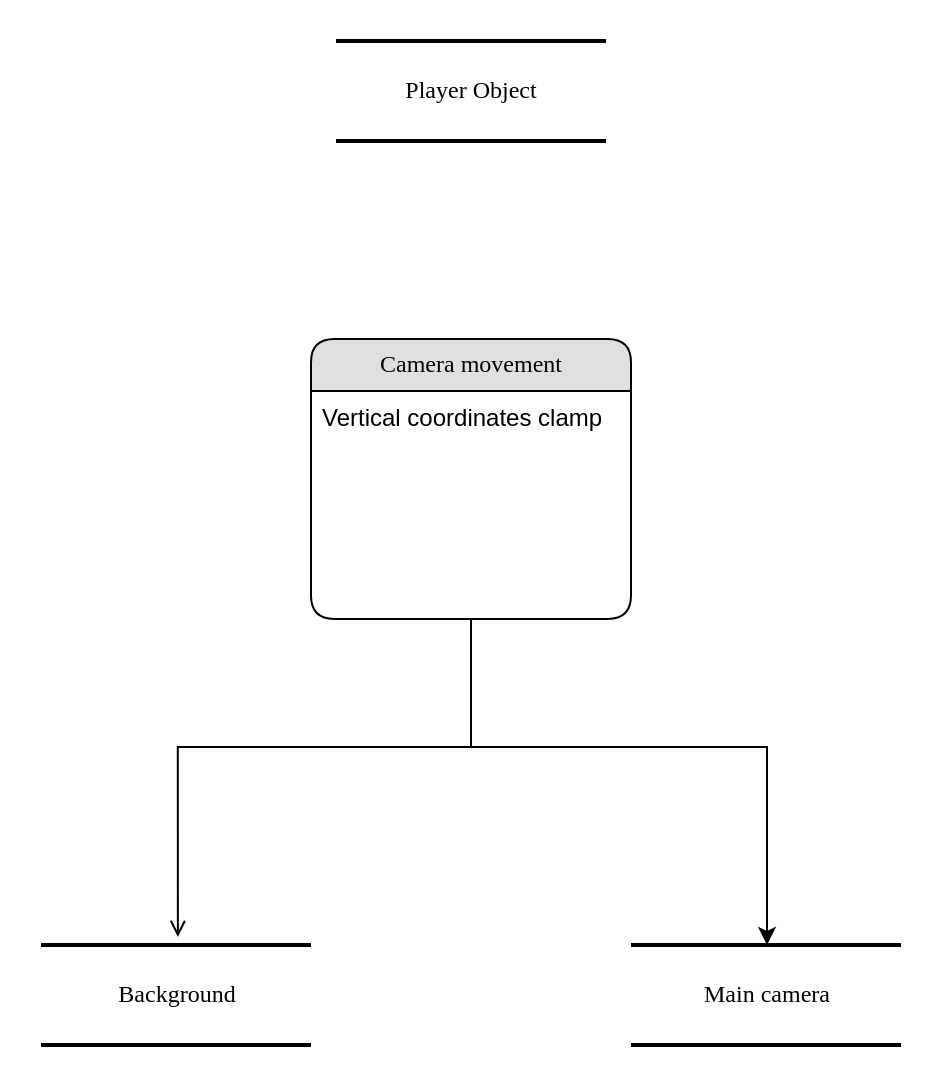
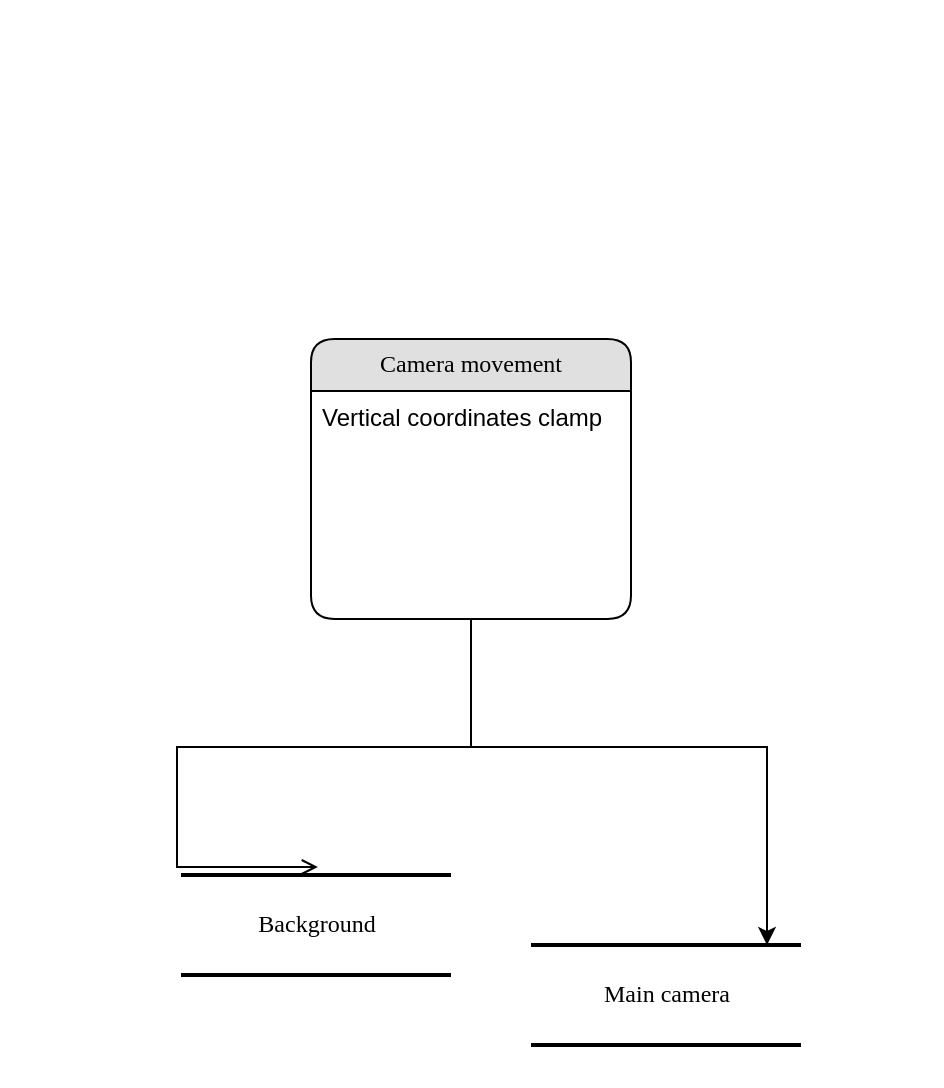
(471, 91) -> none
(176, 995) -> (316, 925)
(766, 995) -> (666, 995)
